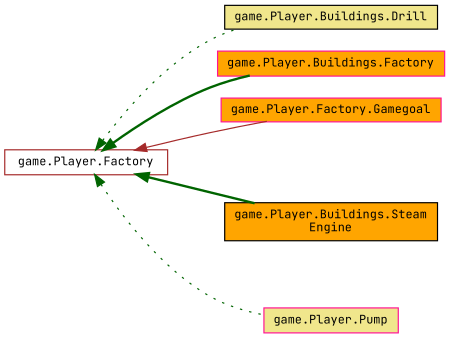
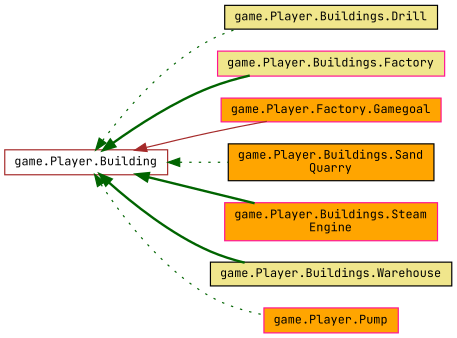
(331, 64) -> (331, 64)
(86, 162) -> (86, 162)
none -> (331, 162)
(331, 222) -> (331, 222)
none -> (331, 274)
(331, 320) -> (331, 320)
